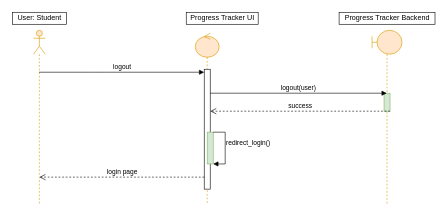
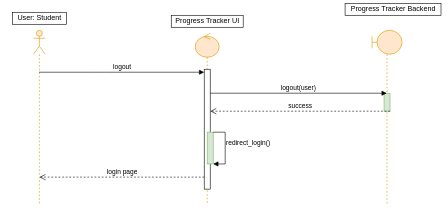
(222, 18) -> (207, 21)
(387, 18) -> (393, 9)
